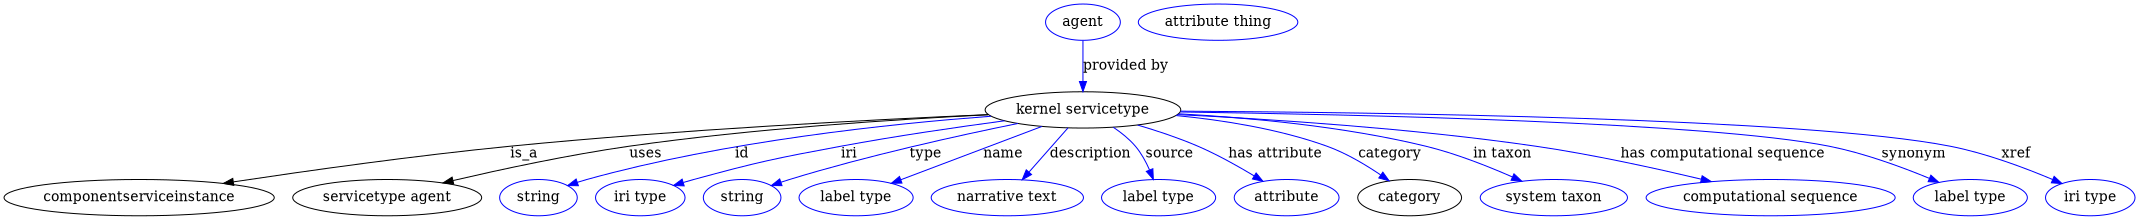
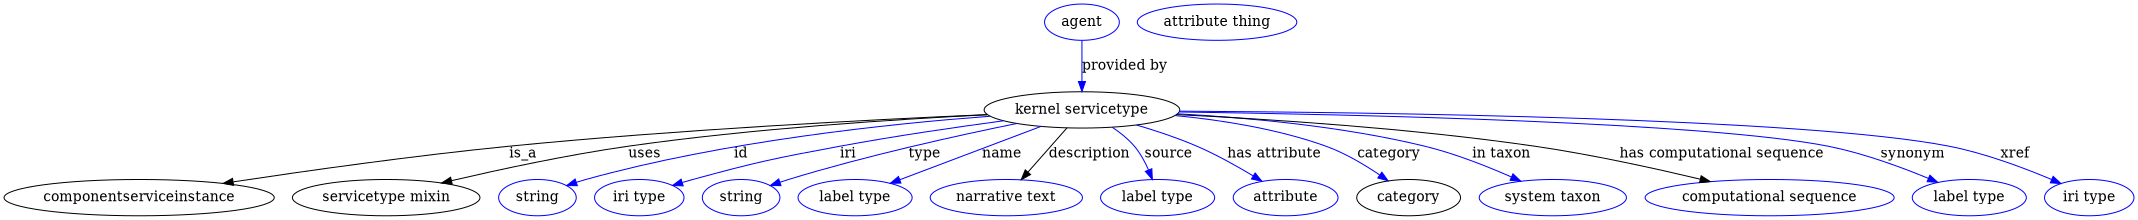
(1441, 134) -> (1440, 134)
(1049, 150) -> (1048, 150)
(387, 198) -> (386, 198)
